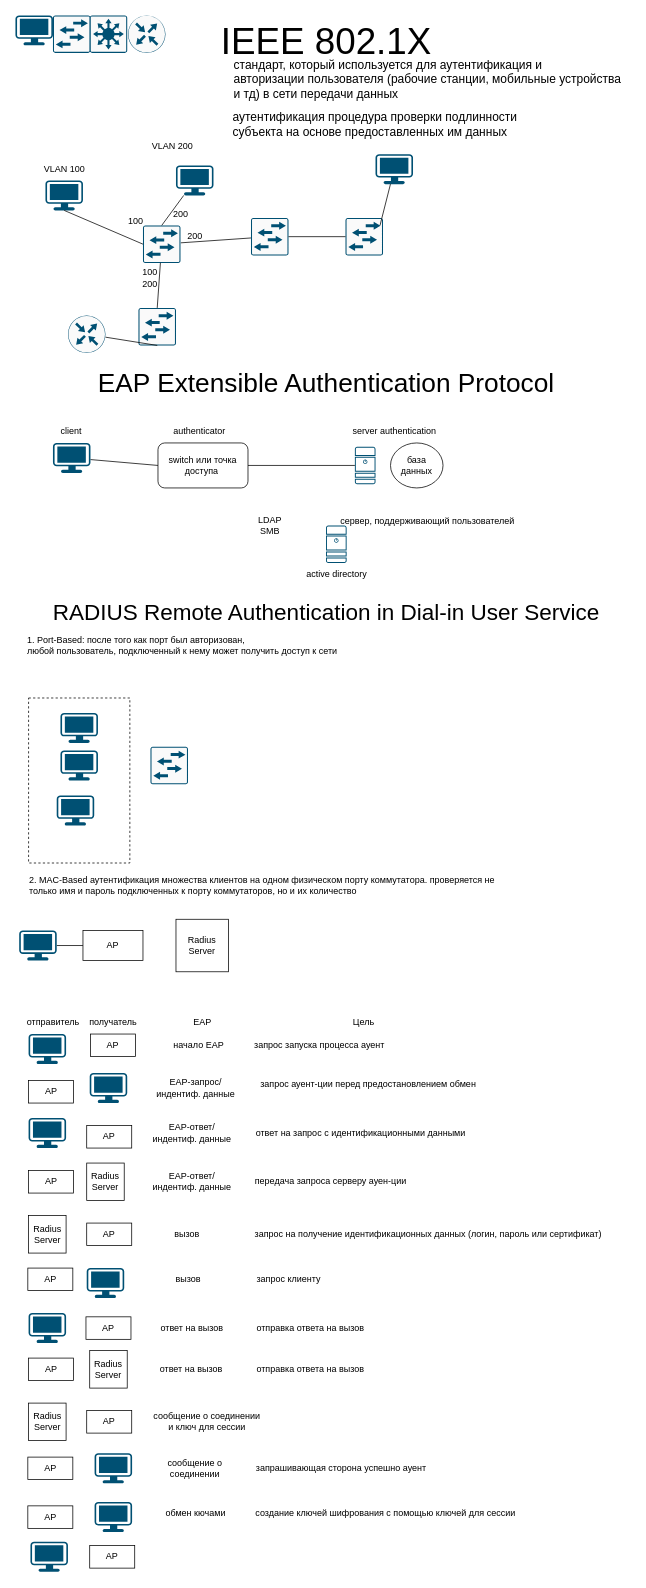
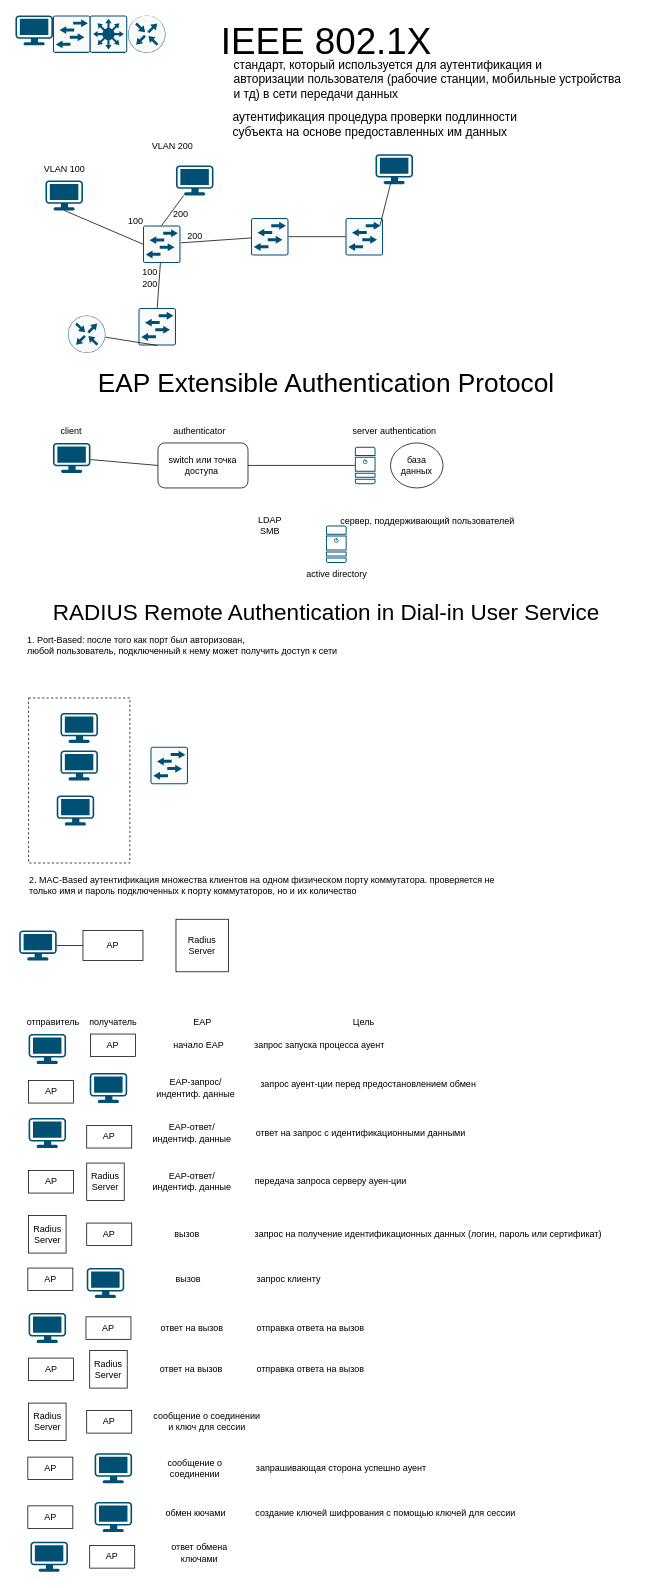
none -> (199, 1553)
